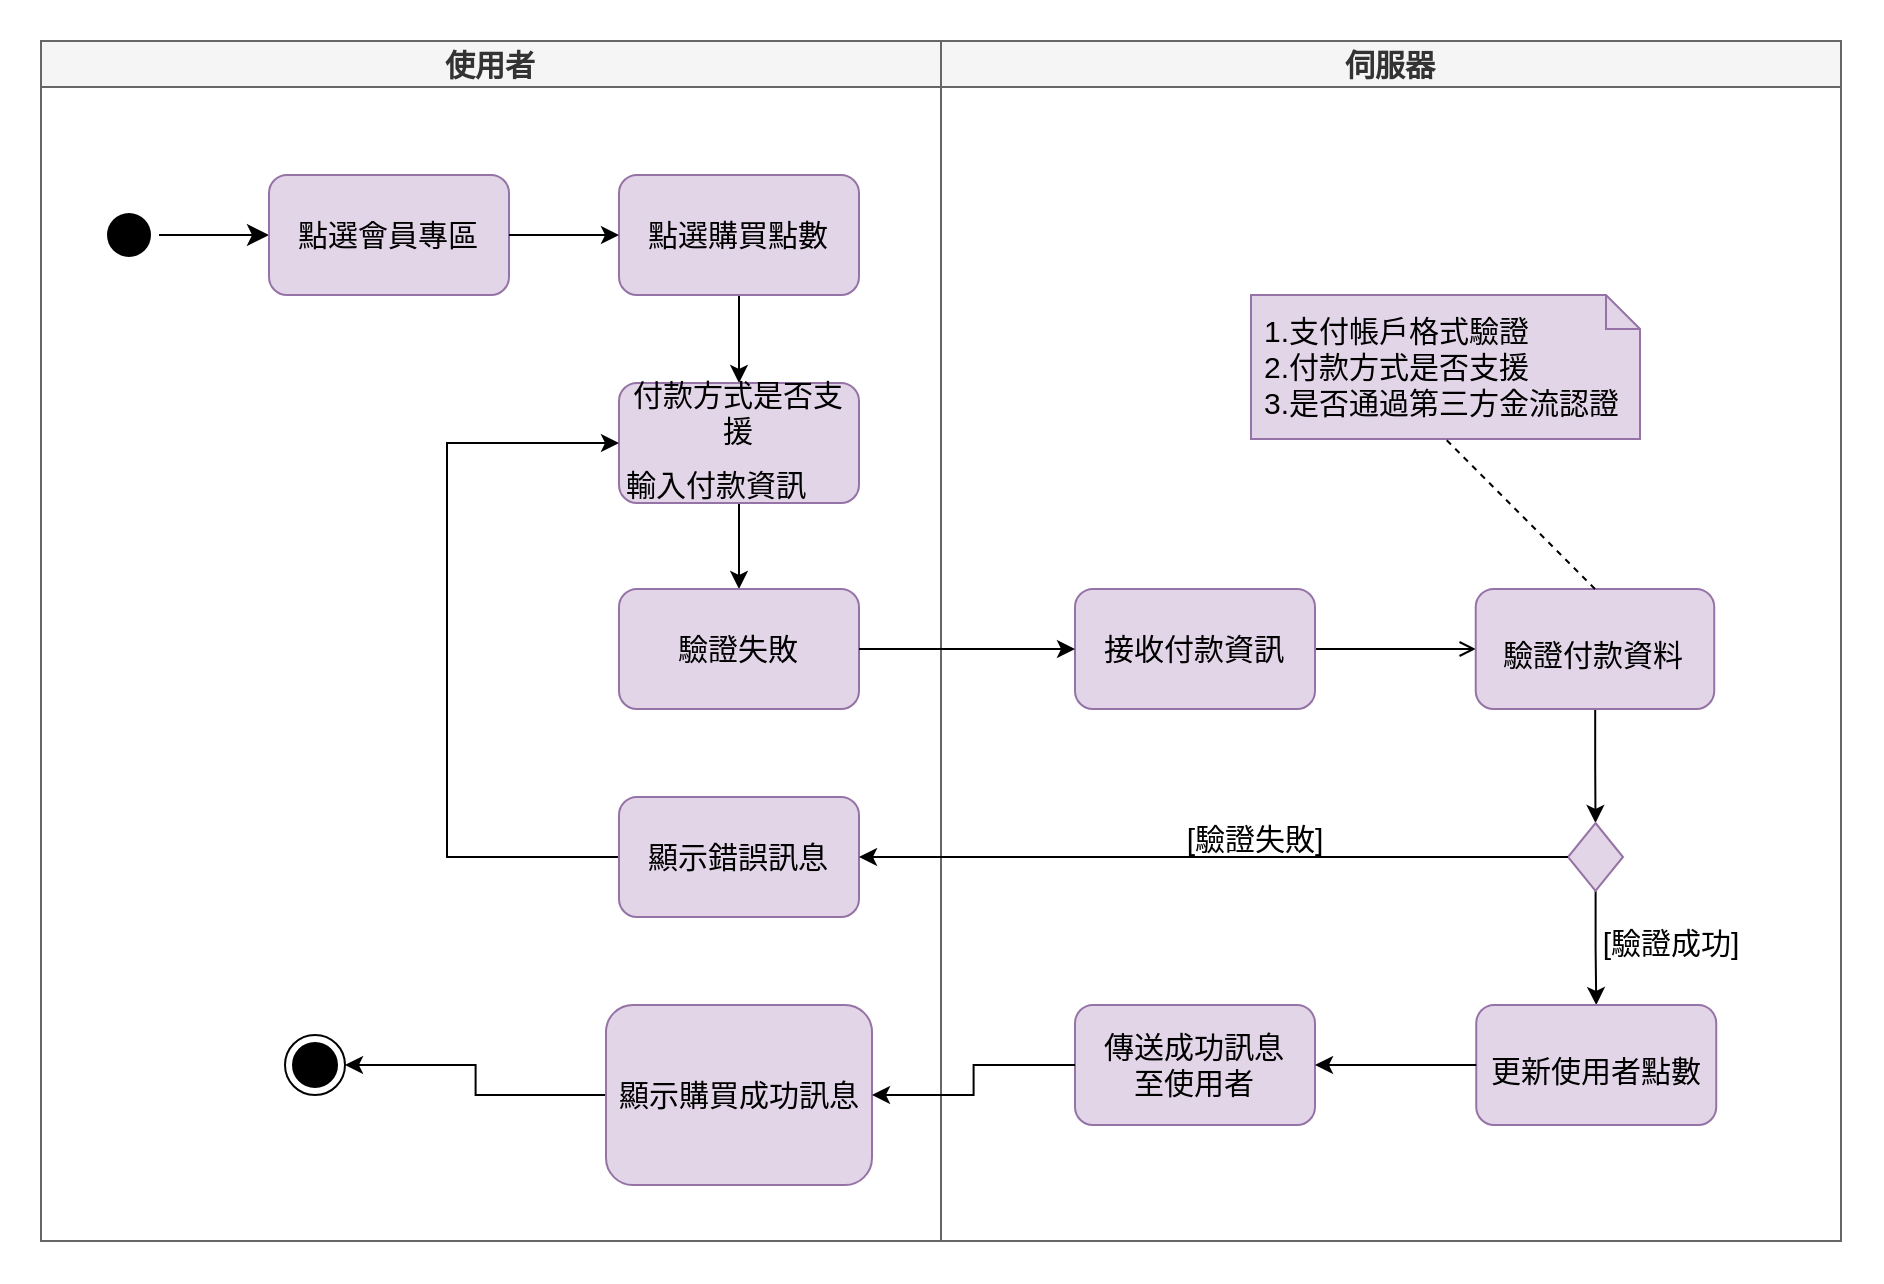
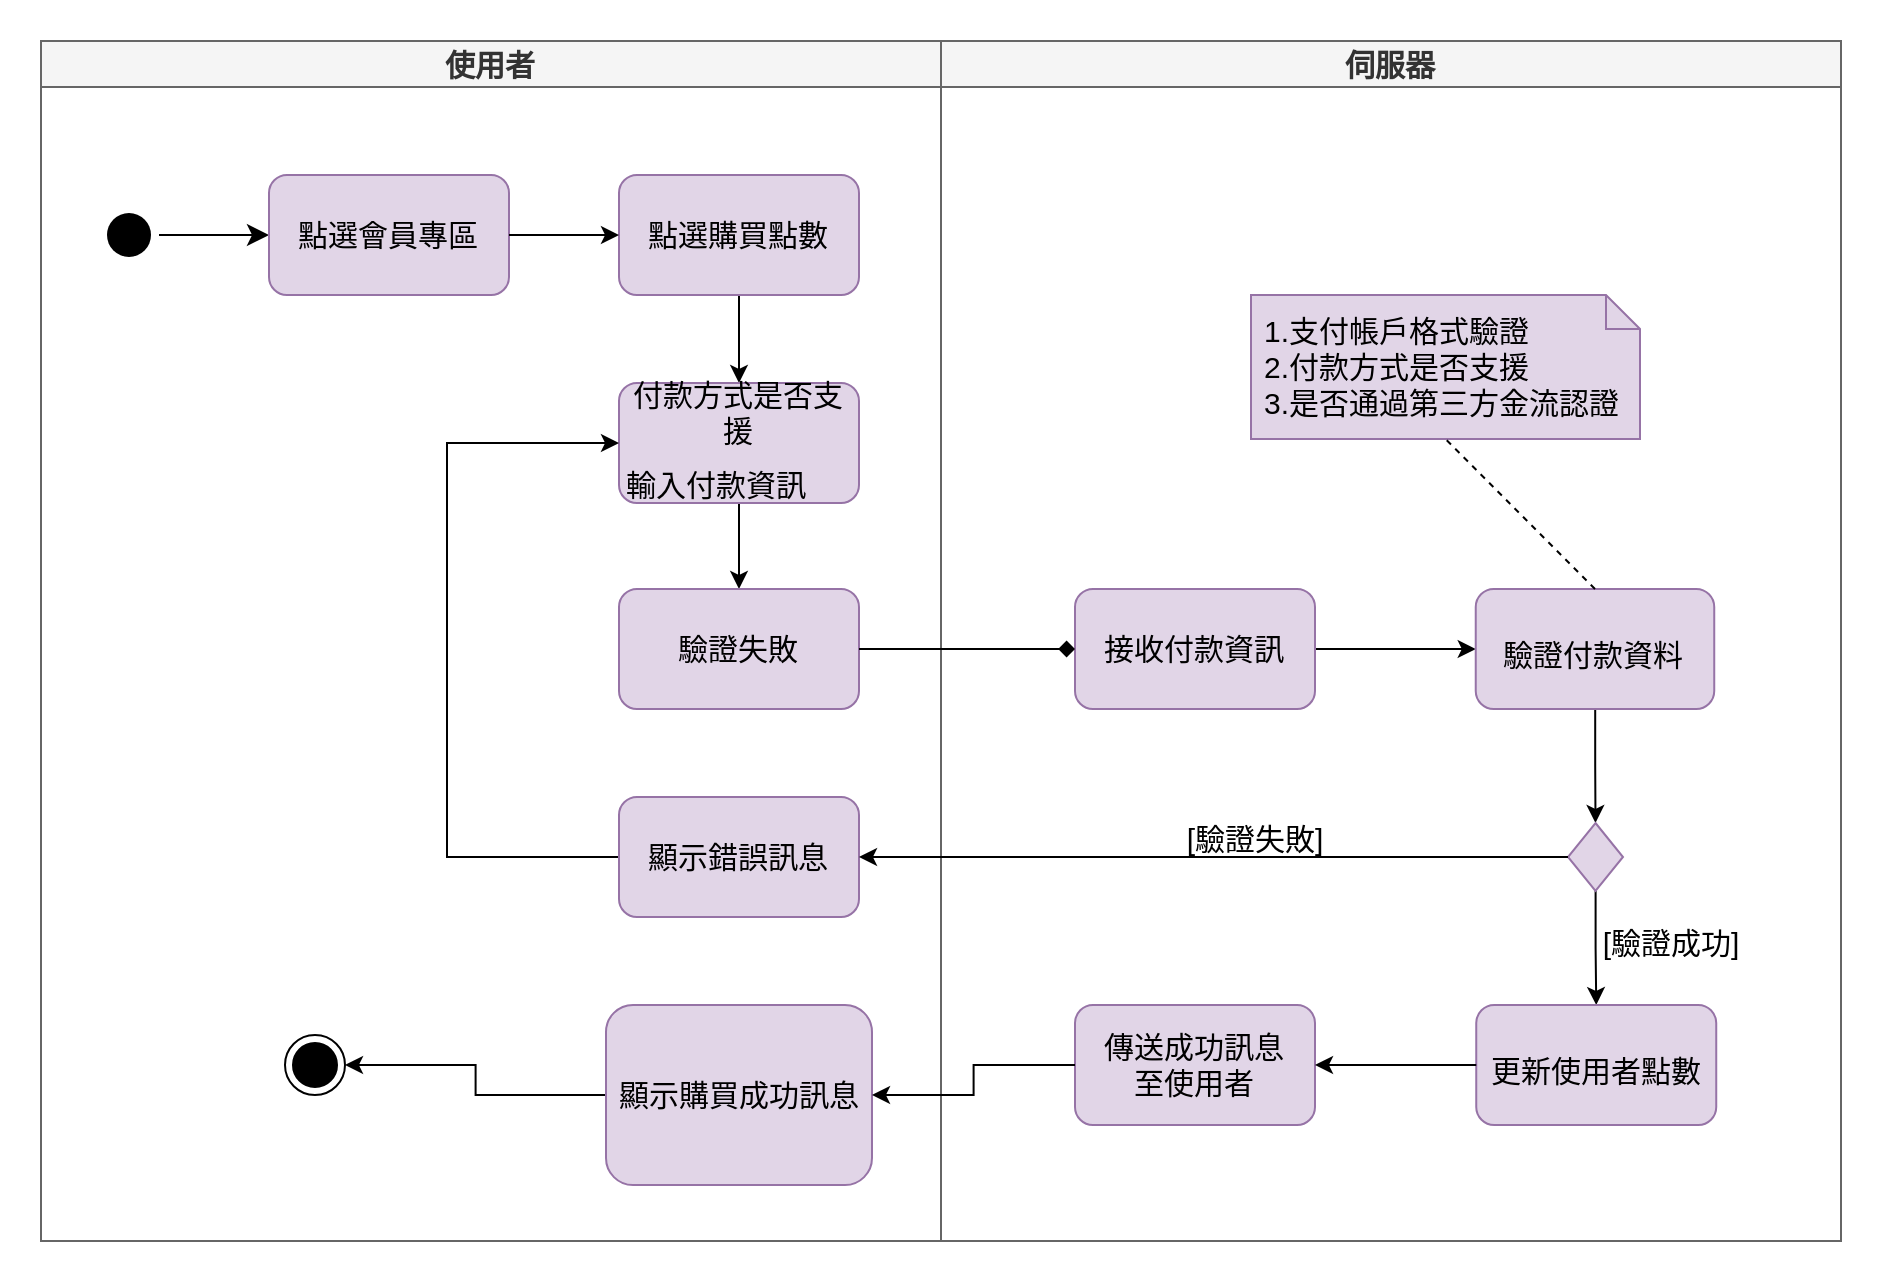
(1059, 649) -> (1058, 649)
(1464, 649) -> (1461, 649)
